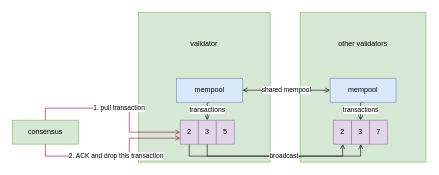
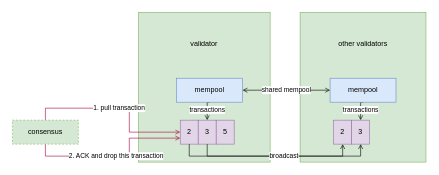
(45, 132) -> (45, 132)
(379, 132) -> none
